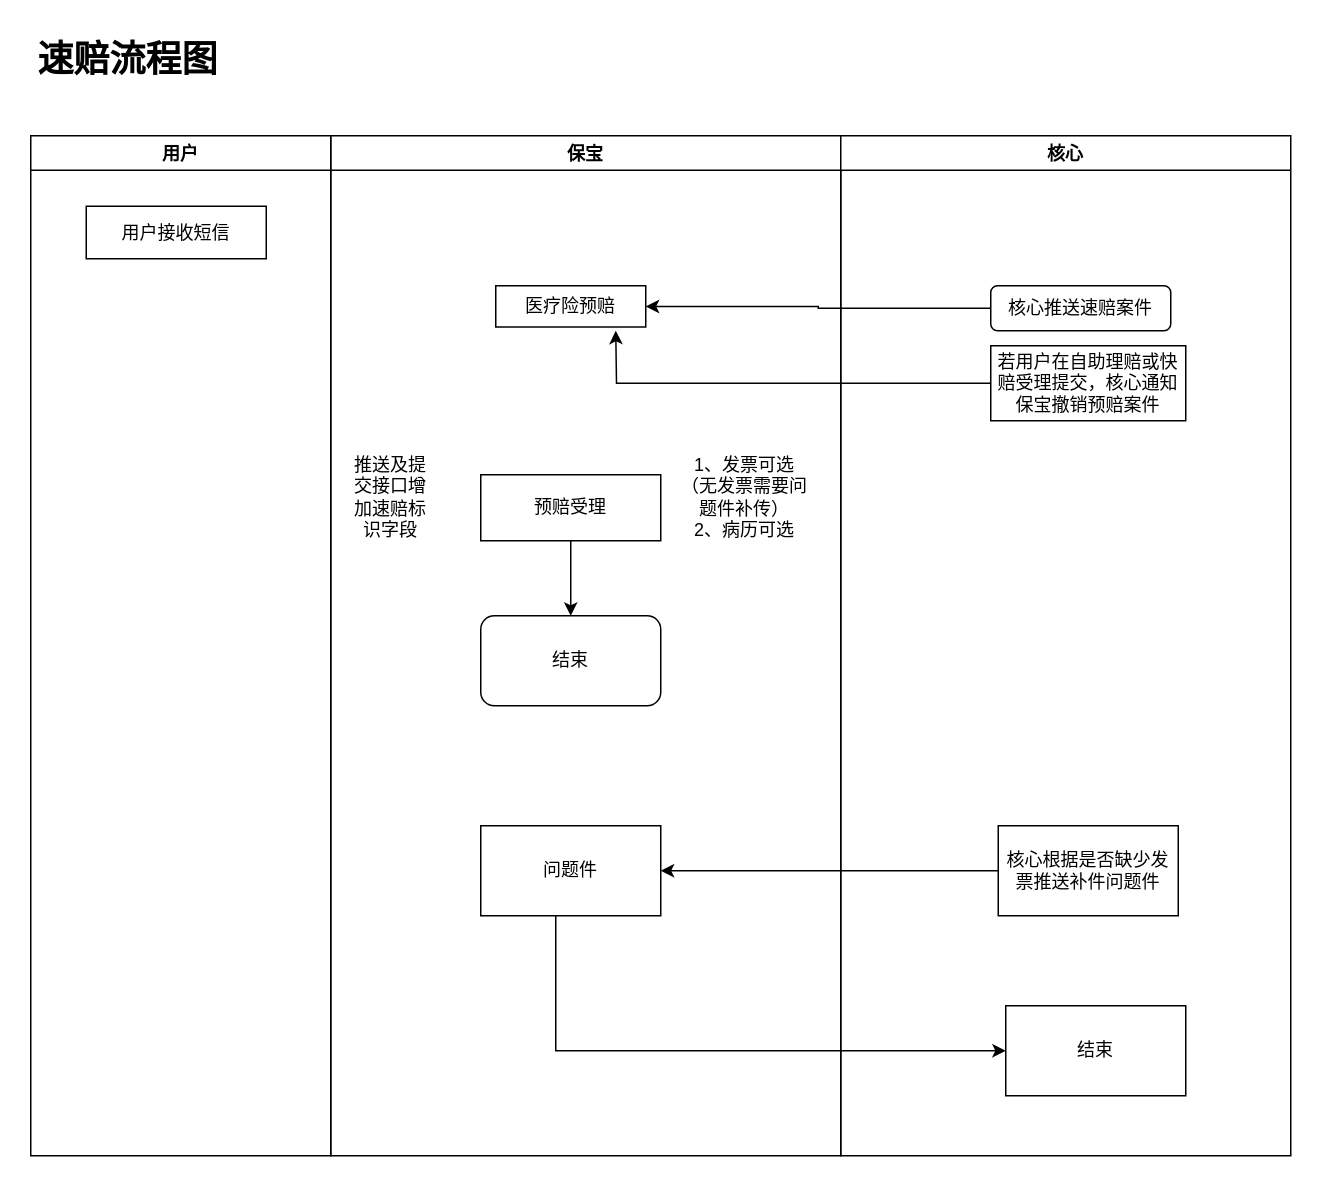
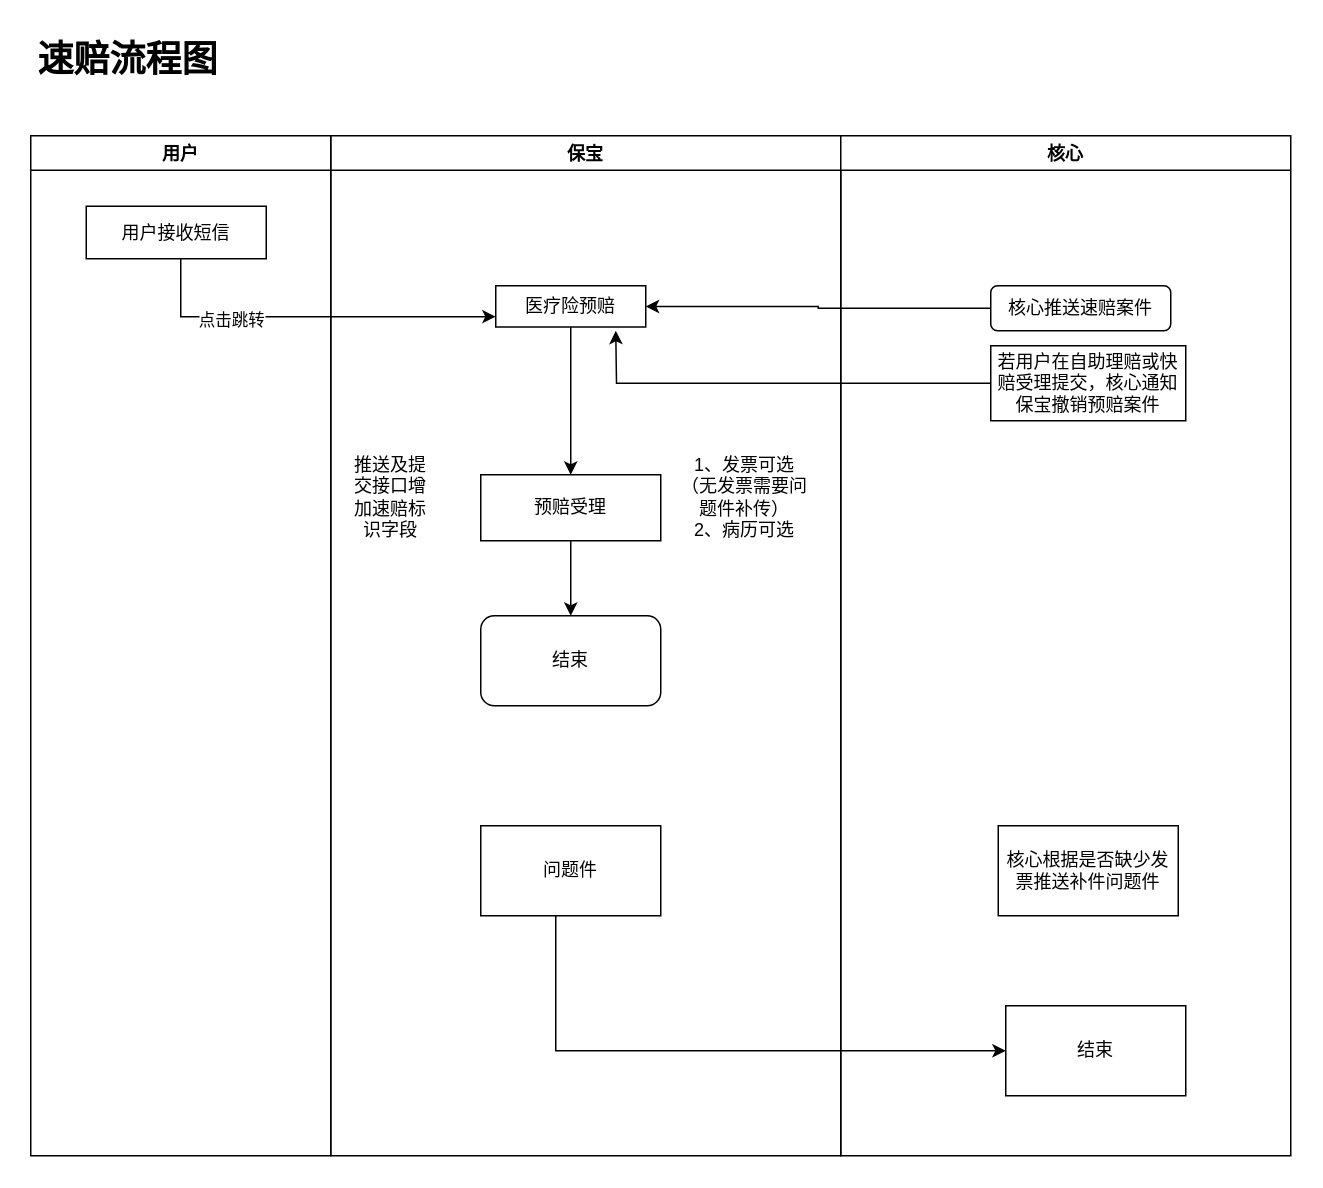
none -> (305, 317)
none -> (571, 396)
(835, 871) -> none
